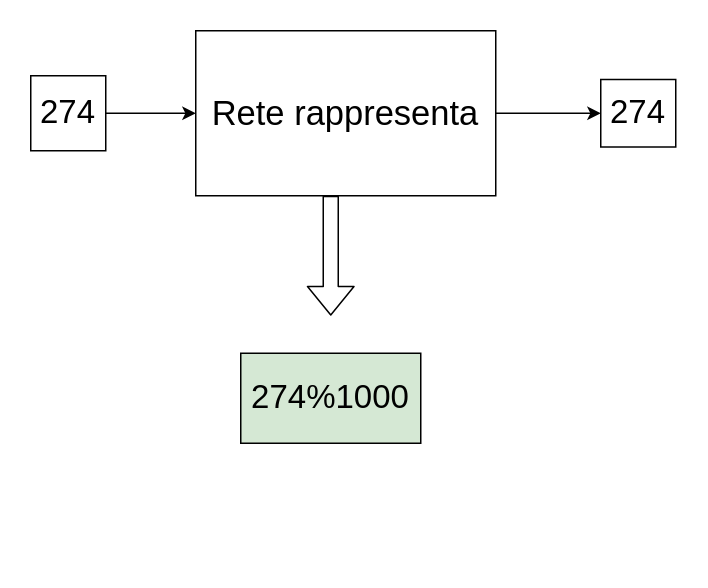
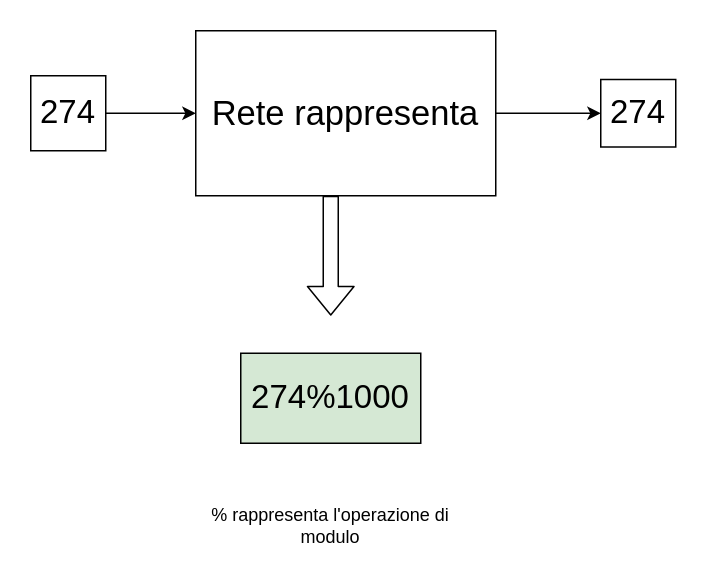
none -> (331, 526)
